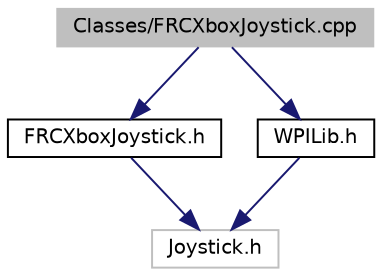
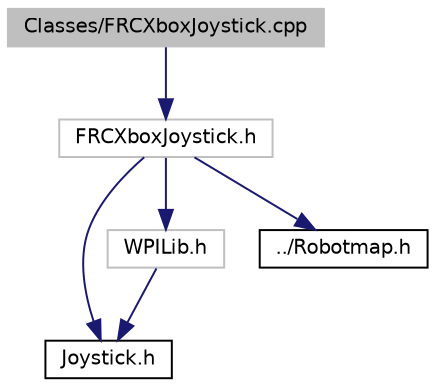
(259, 76) -> (166, 184)
(115, 138) -> (166, 138)
(316, 138) -> (166, 249)
(215, 249) -> (109, 359)
none -> (344, 249)
